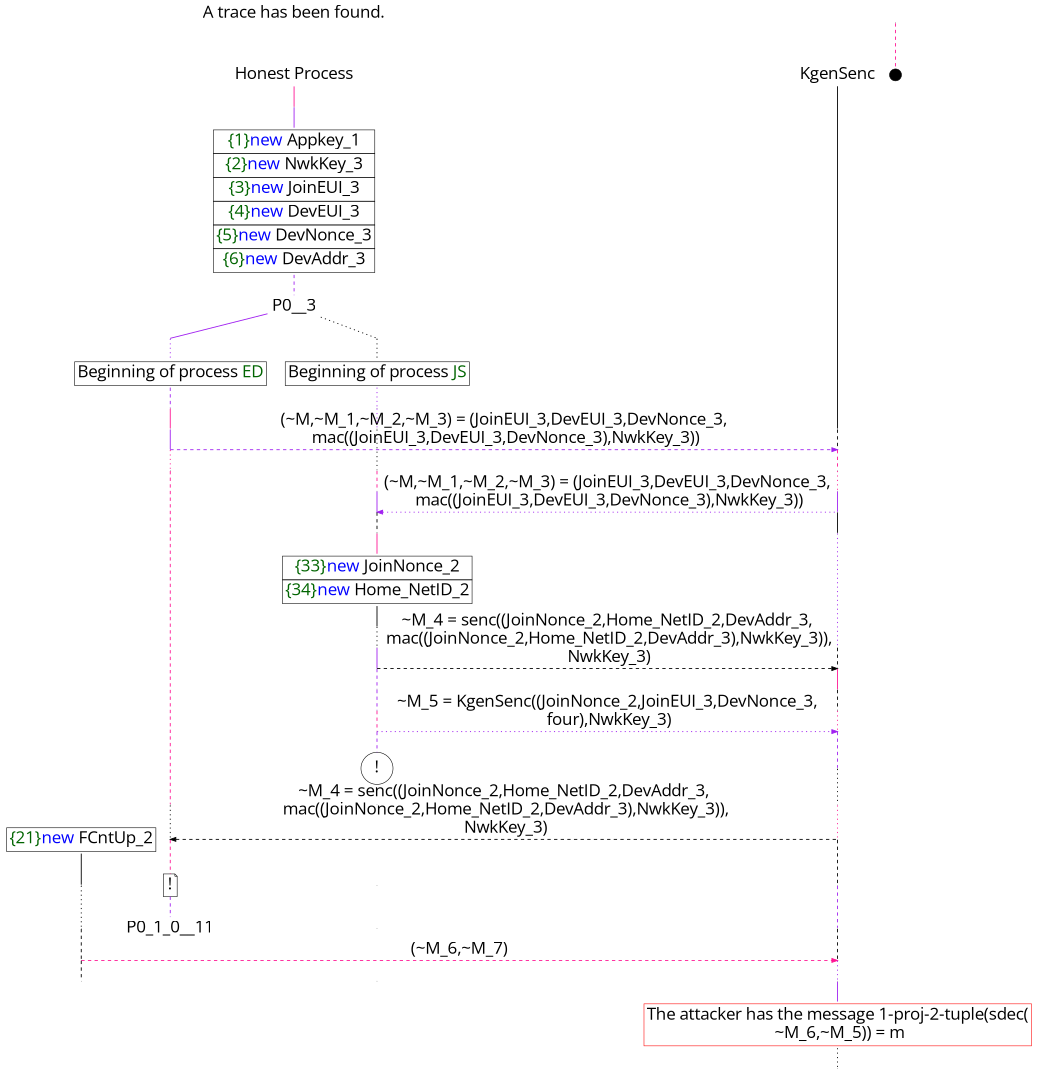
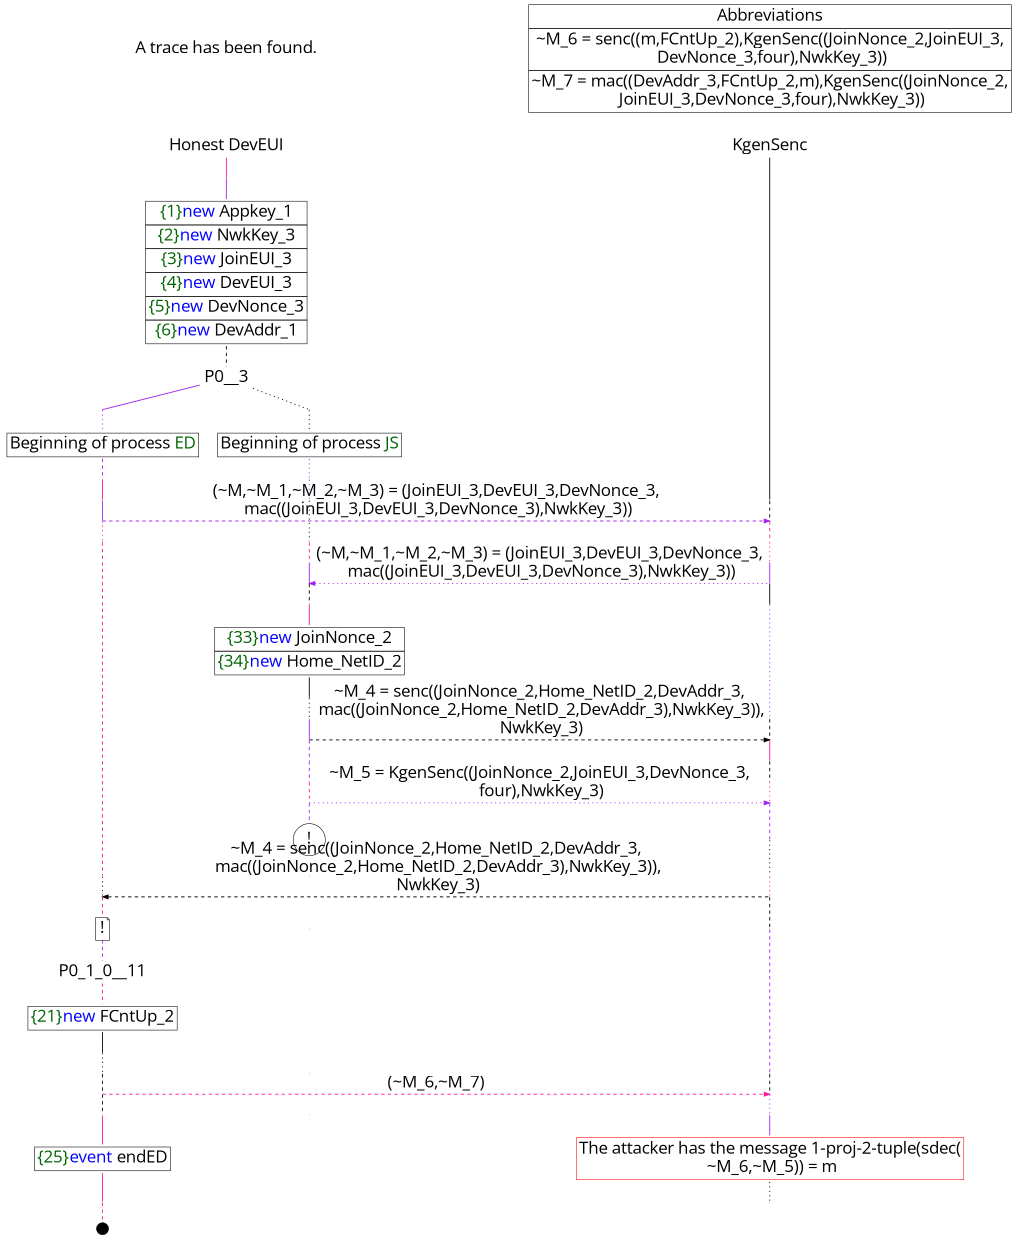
none -> (770, 58)
(294, 75) -> (226, 146)
(324, 259) -> (256, 331)
(294, 285) -> (226, 356)
none -> (103, 994)
none -> (103, 1159)
